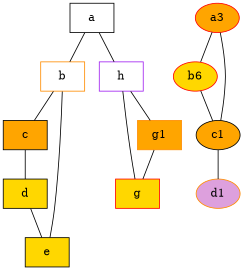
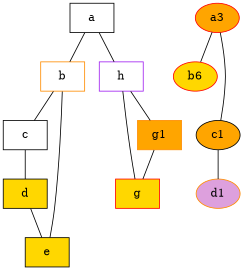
(207, 106) -> none
(25, 135) -> (25, 135)
